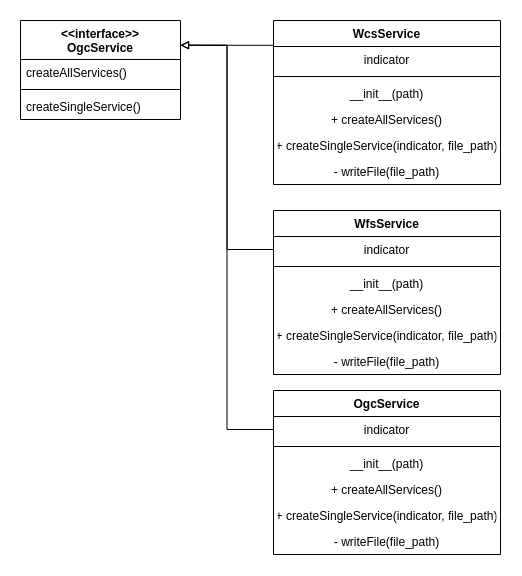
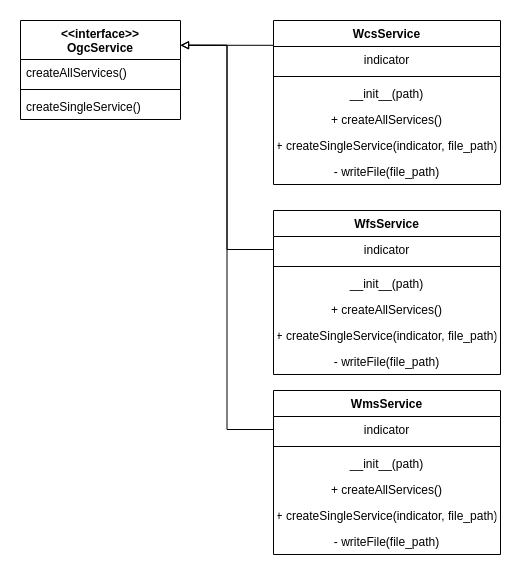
(387, 404) -> (387, 404)
